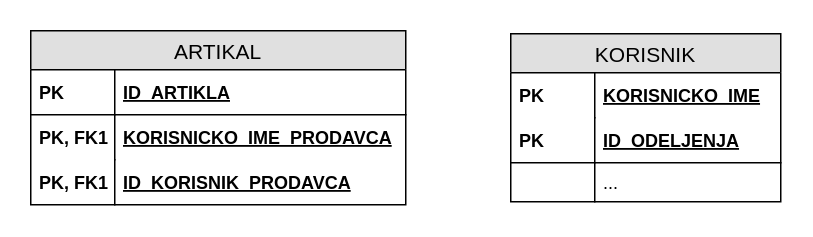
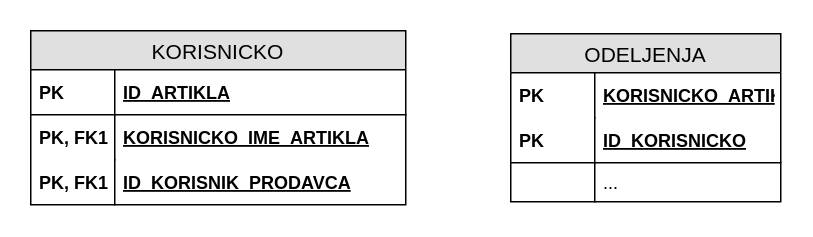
(218, 52) -> (218, 52)
(645, 55) -> (645, 55)
(674, 96) -> (694, 96)
(239, 138) -> (234, 138)
(663, 141) -> (669, 141)
